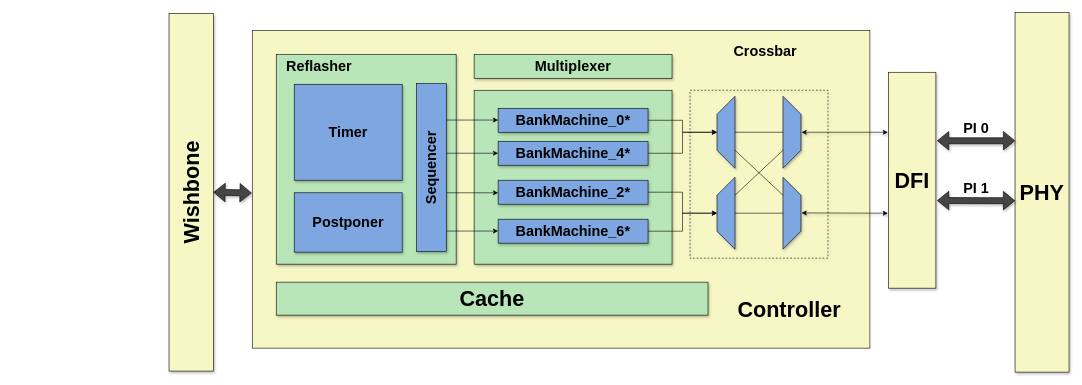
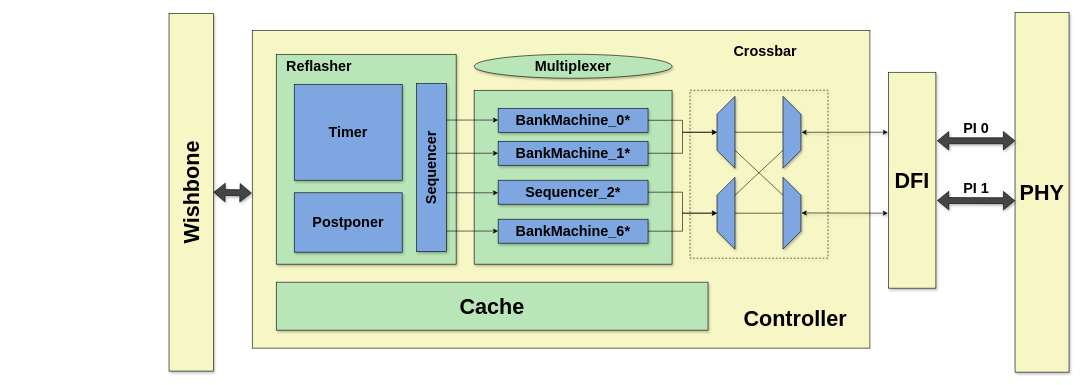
(573, 66) -> (573, 66)
(573, 153) -> (573, 153)
(573, 192) -> (573, 192)
(492, 299) -> (492, 306)
(789, 309) -> (795, 318)
